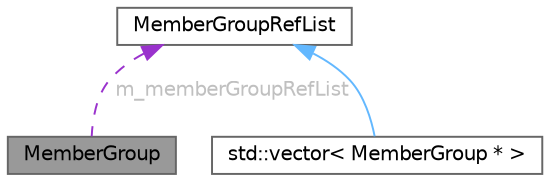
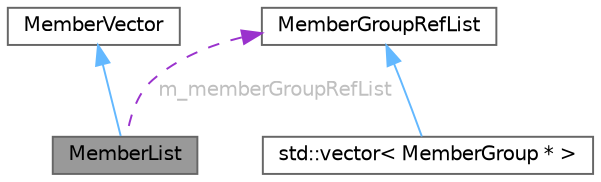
none -> (94, 26)
(92, 155) -> (125, 155)
